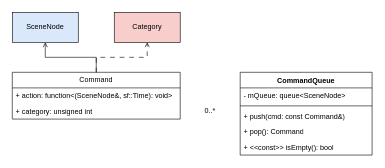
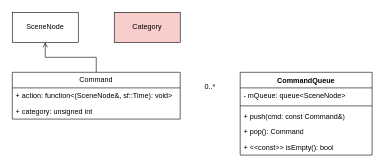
(45, 27) -> (45, 27)
(129, 57) -> none
(210, 111) -> (210, 87)
